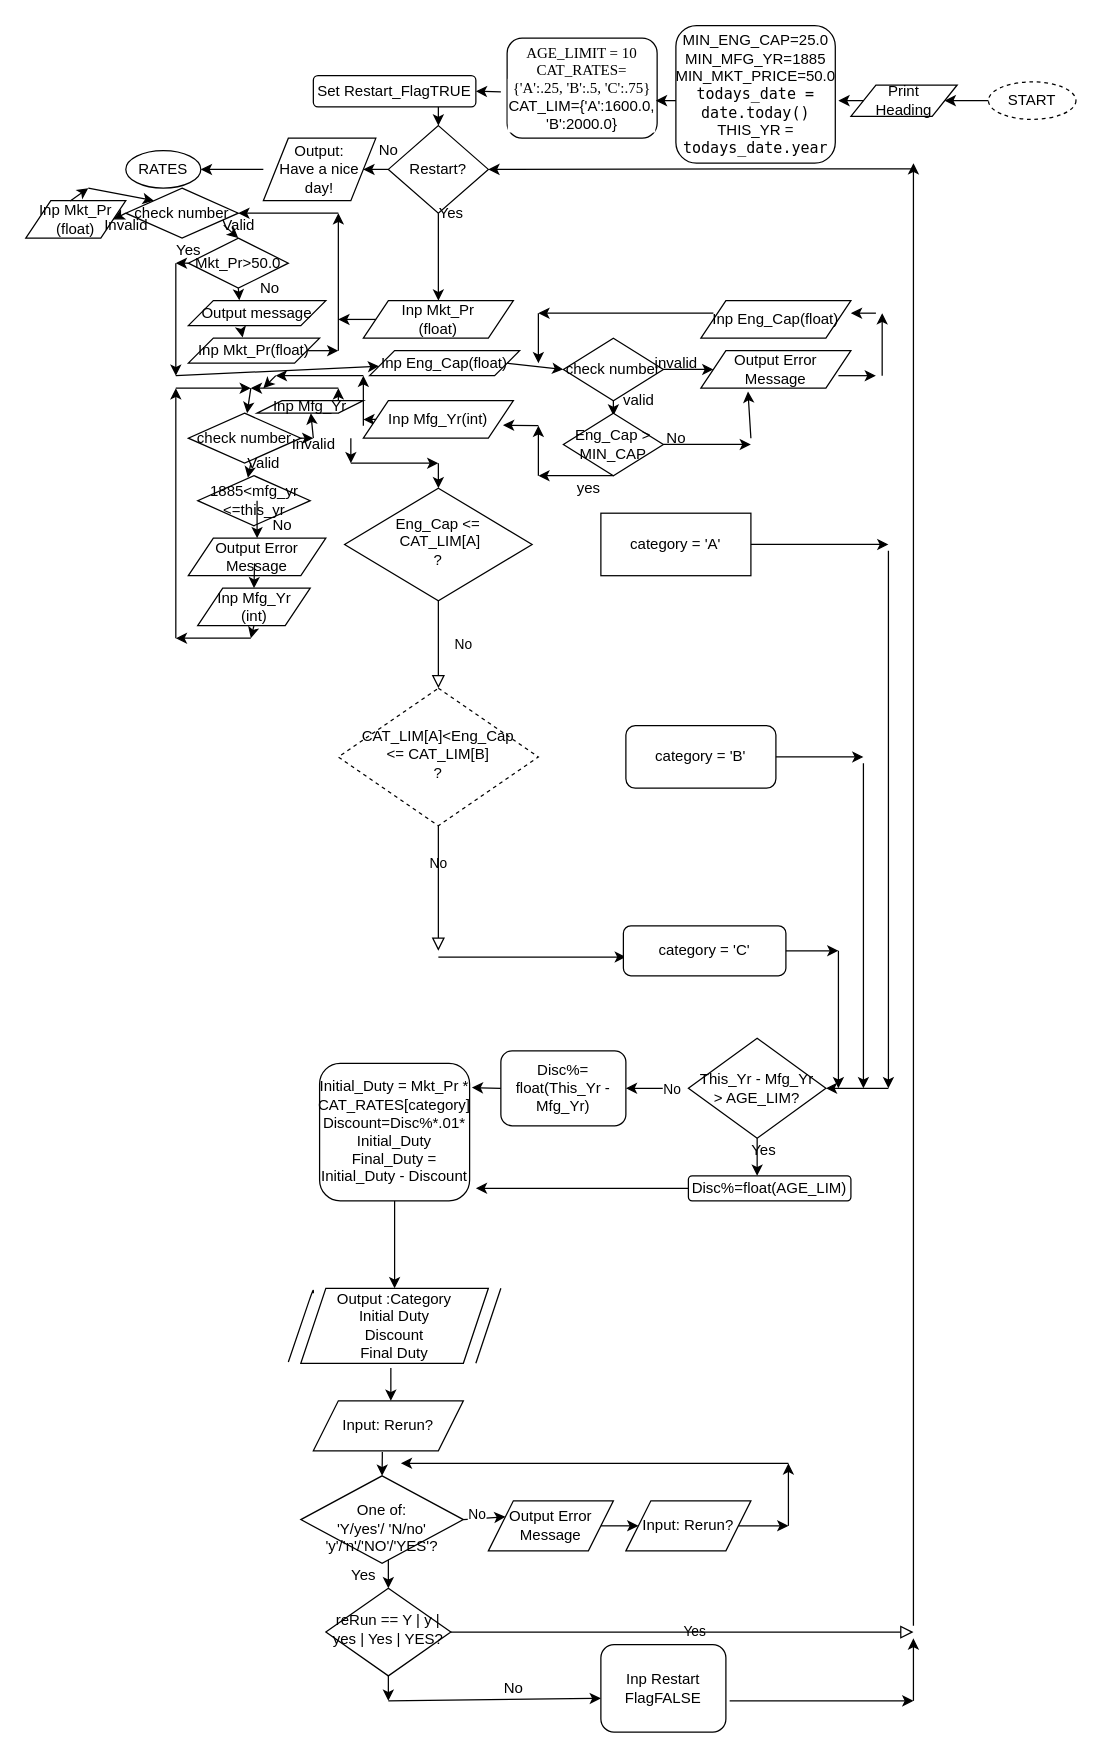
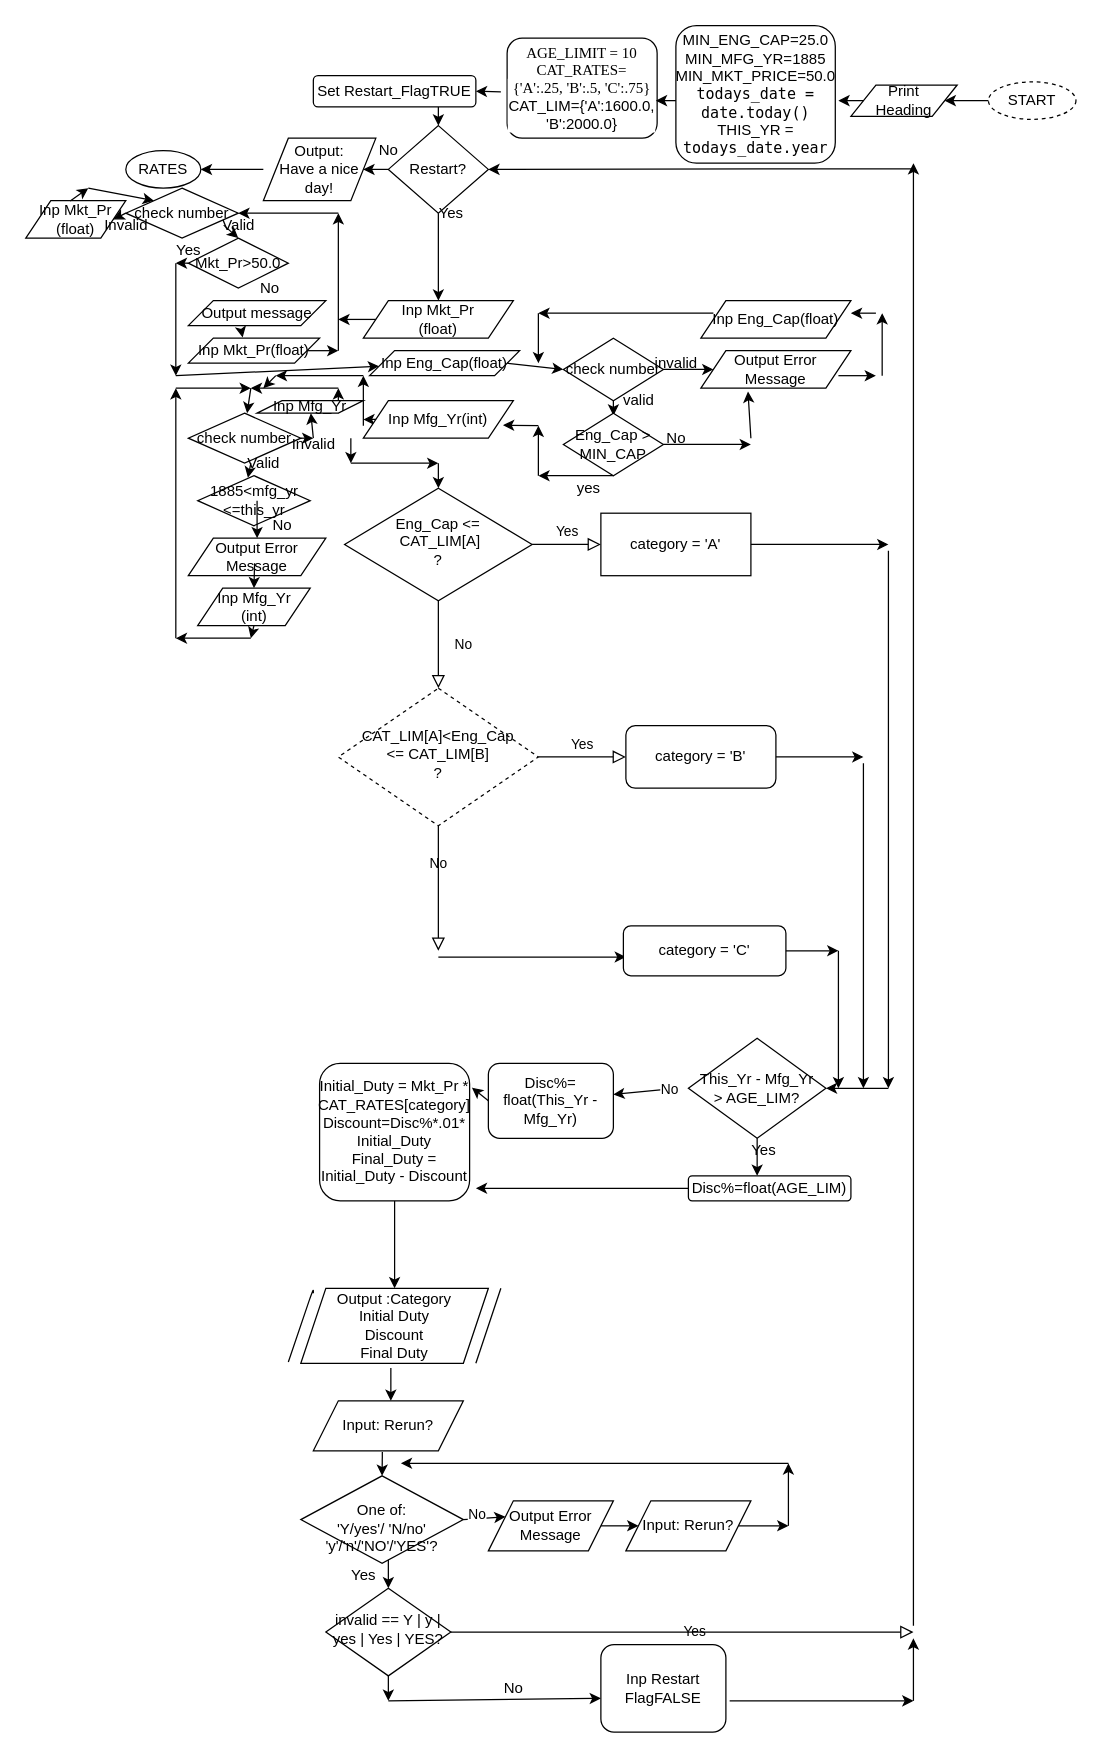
(238, 290) -> none
none -> (560, 544)
none -> (576, 757)
(563, 1088) -> (551, 1101)
(388, 1629) -> (388, 1629)
